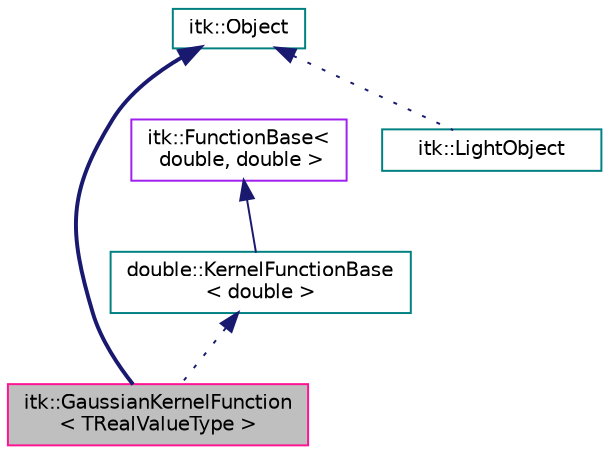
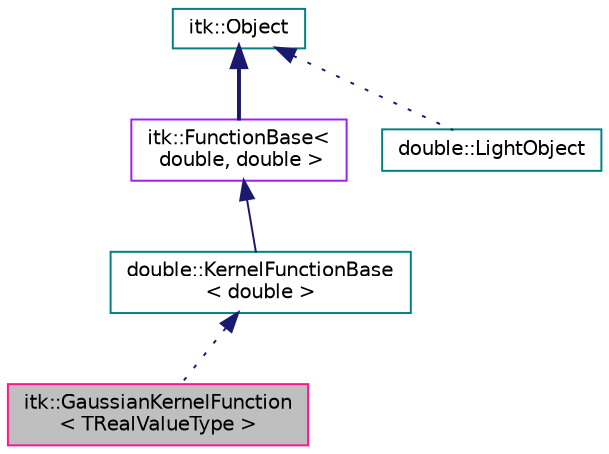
(492, 150) -> (492, 150)
(77, 208) -> (239, 94)
